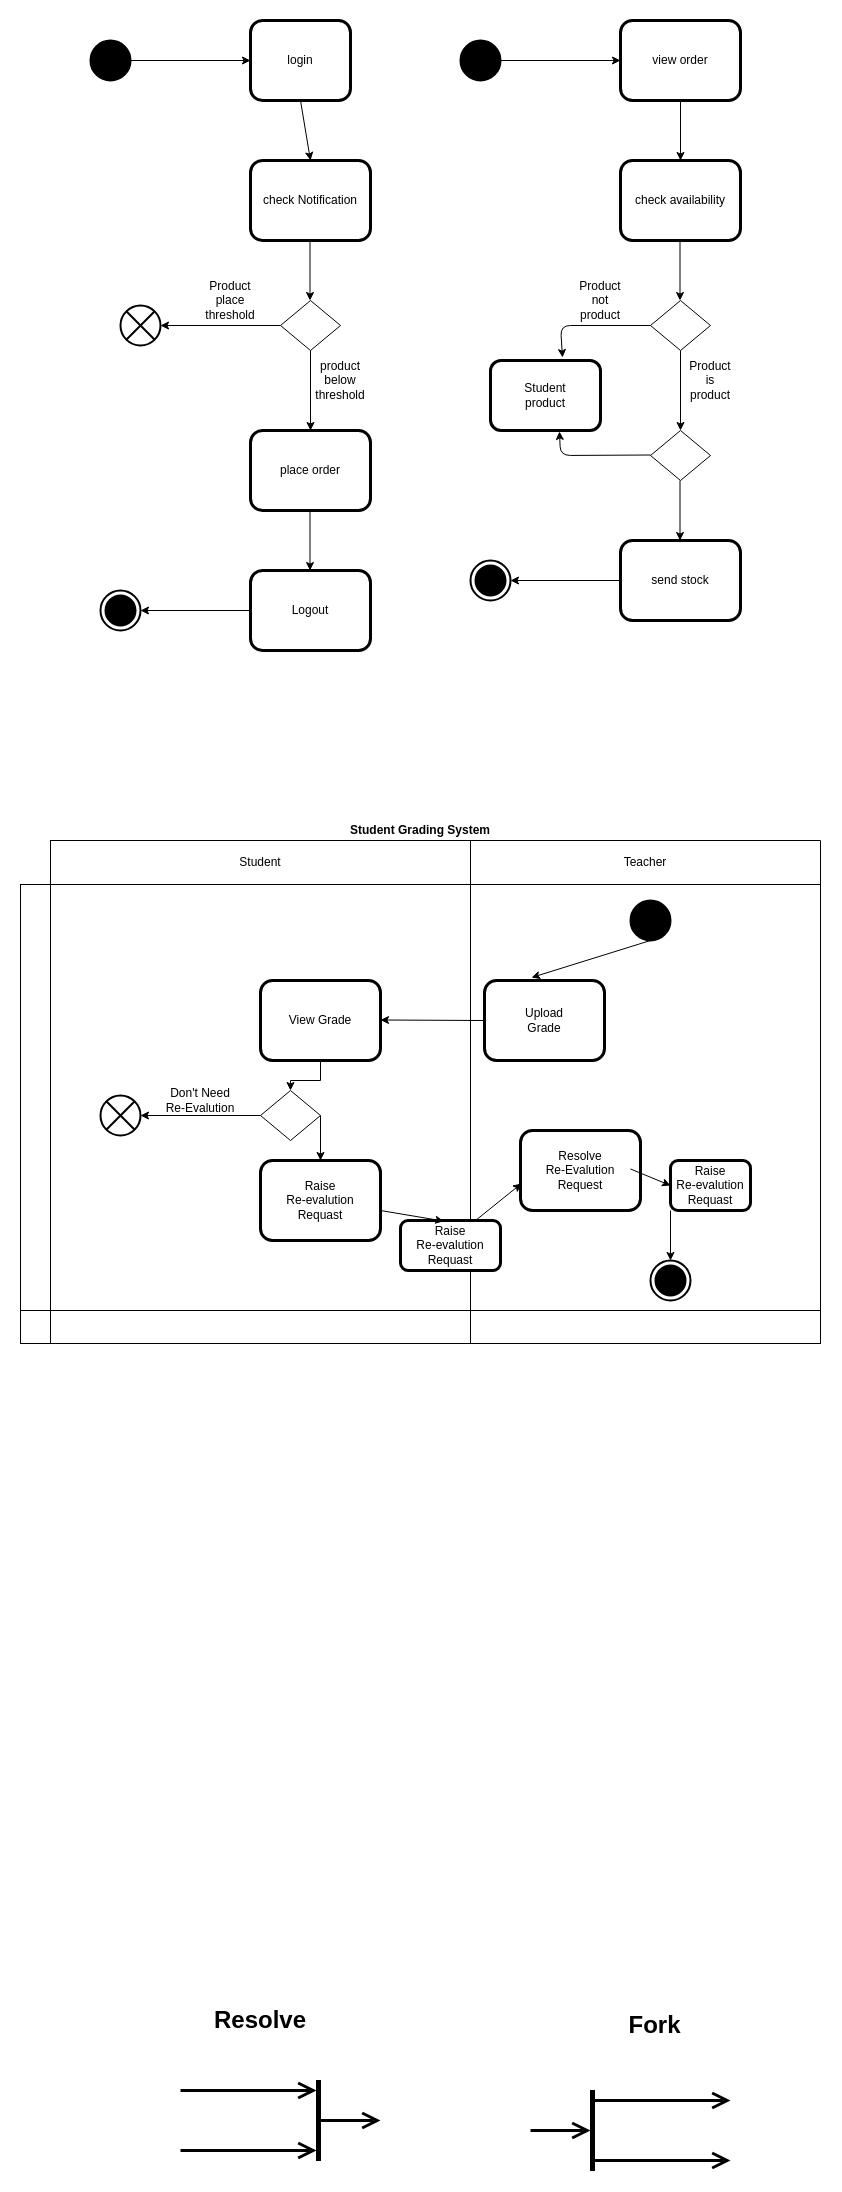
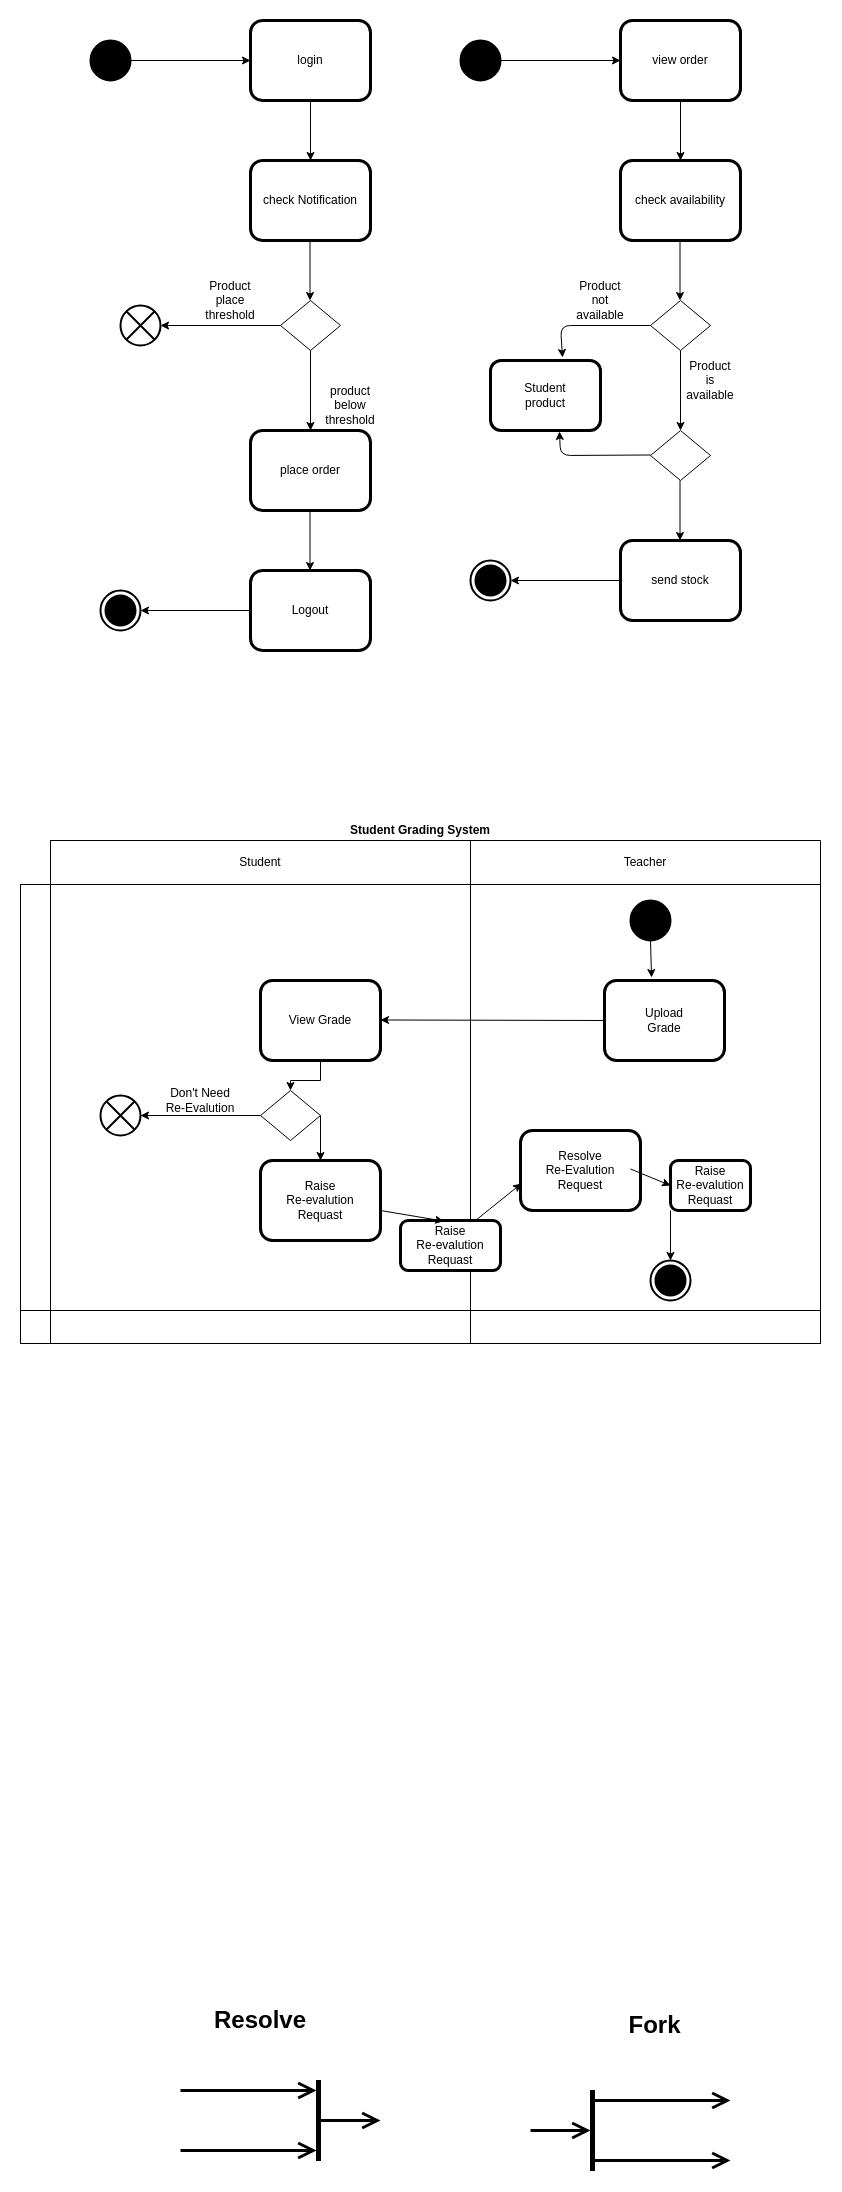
(301, 61) -> (311, 61)
(601, 301) -> (601, 301)
(341, 381) -> (351, 406)
(711, 381) -> (711, 381)
(545, 1021) -> (665, 1021)
